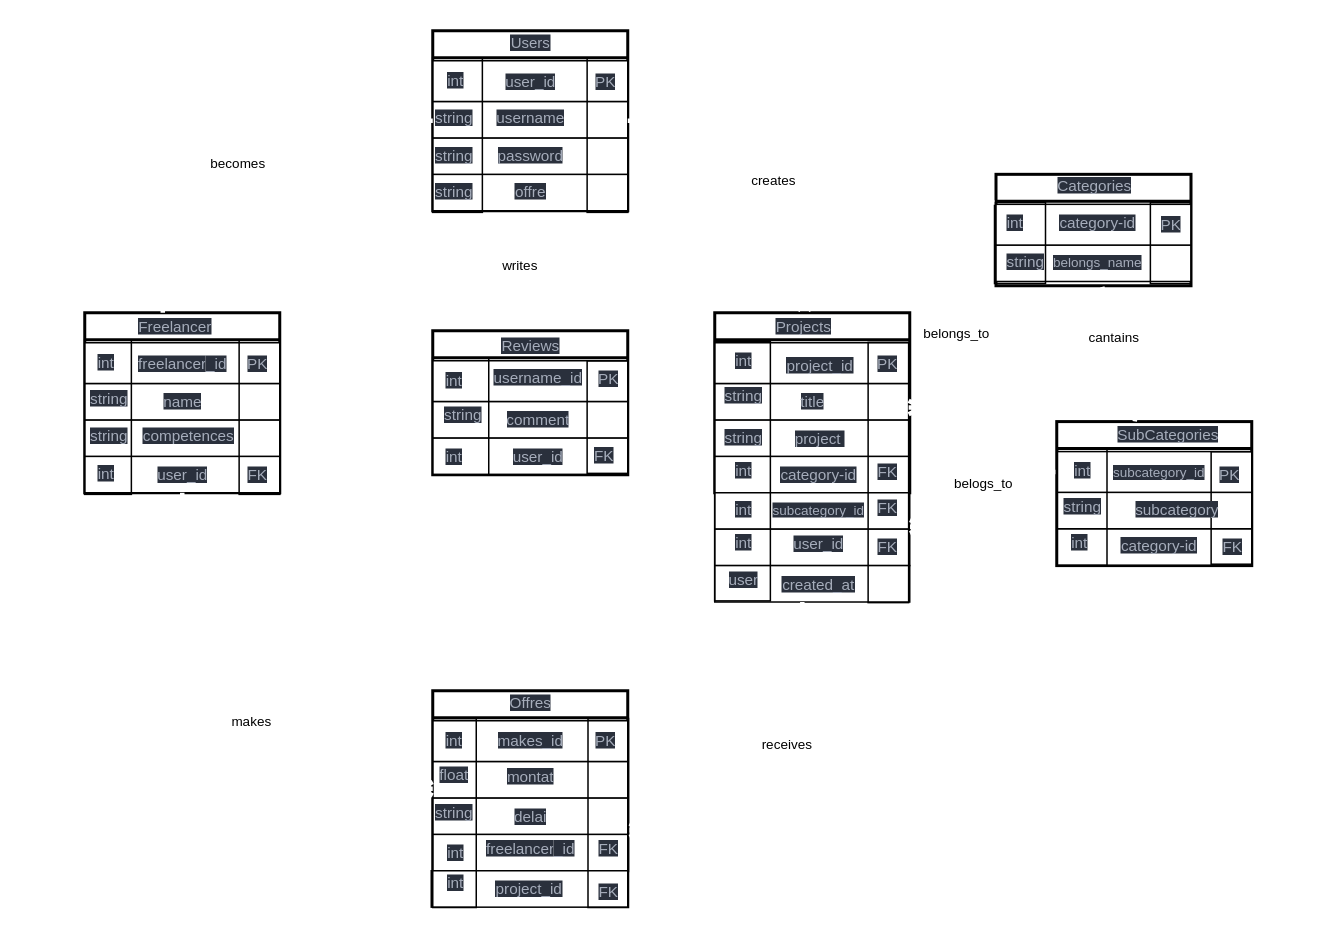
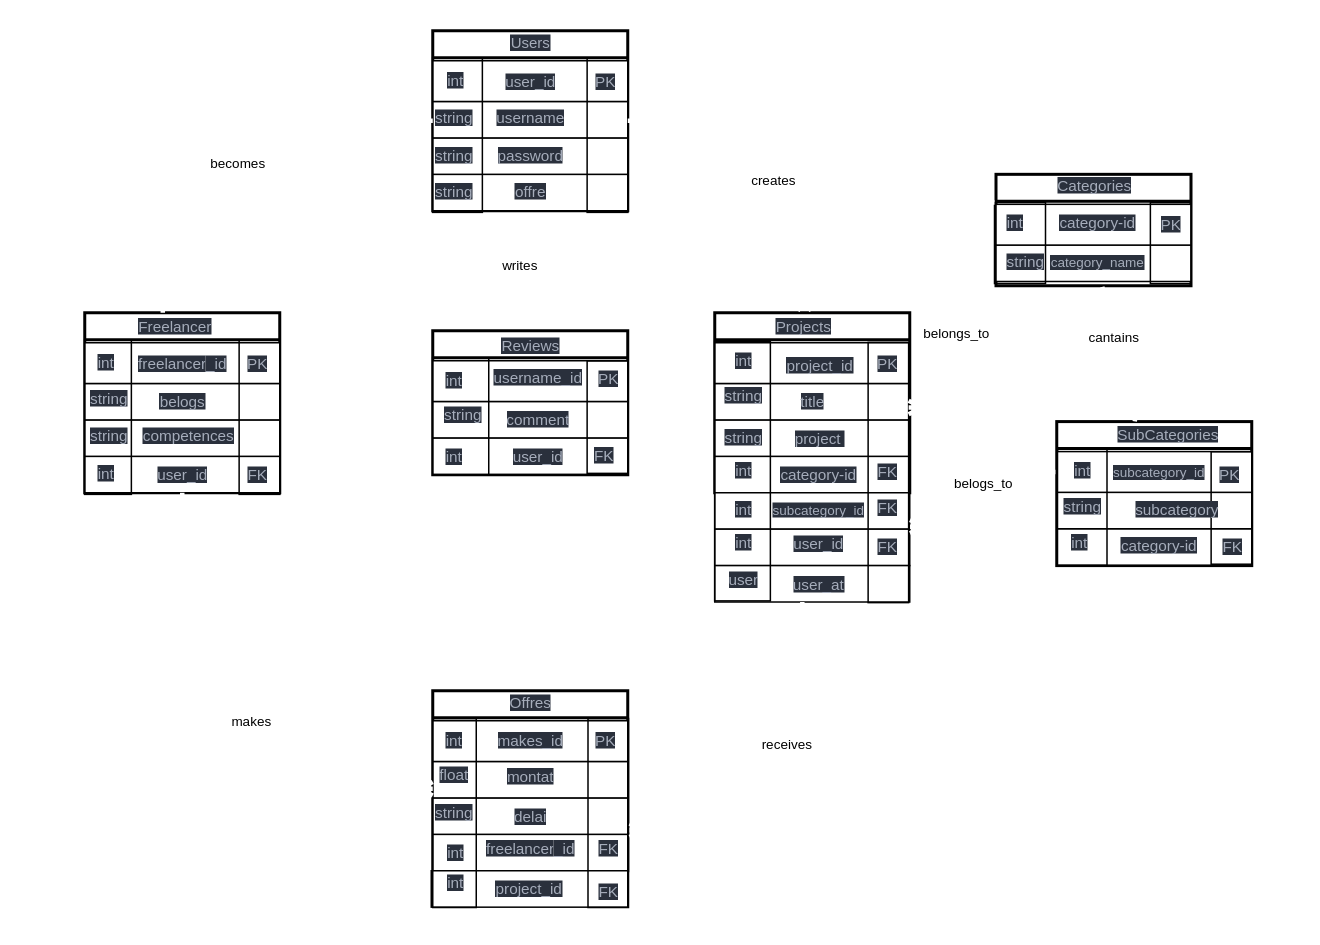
(1098, 263) -> (1098, 263)
(183, 403) -> (183, 403)
(819, 584) -> (819, 584)
